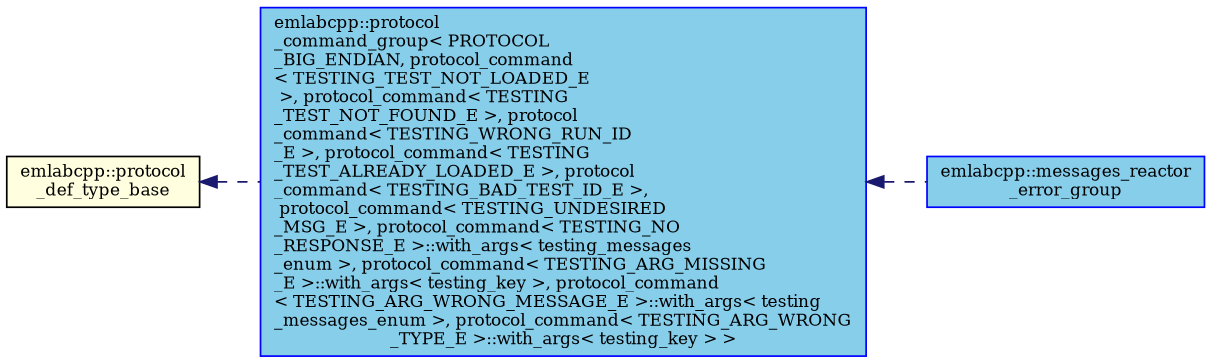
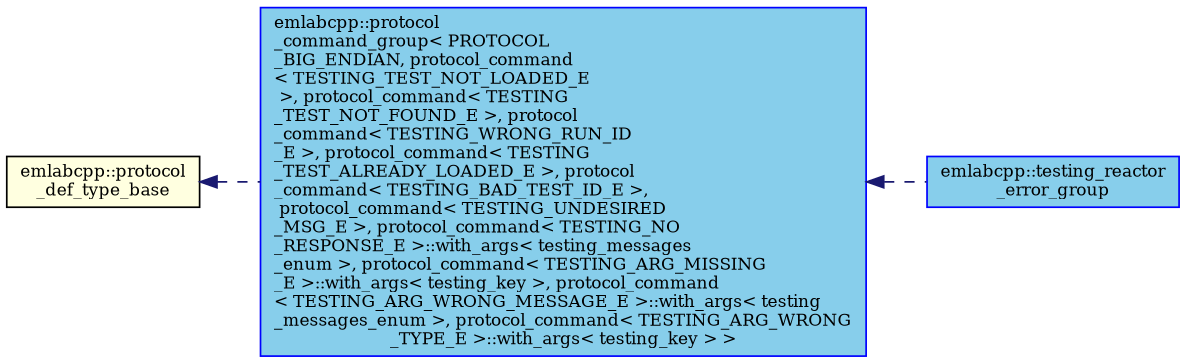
(1066, 182) -> (1053, 182)
